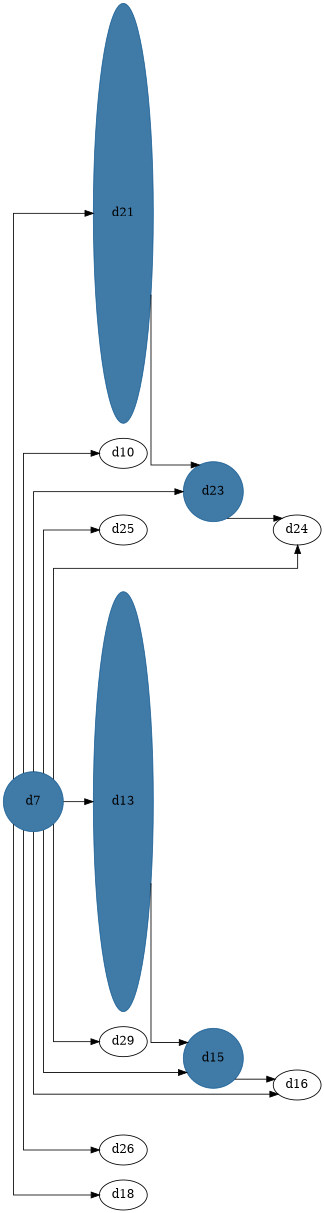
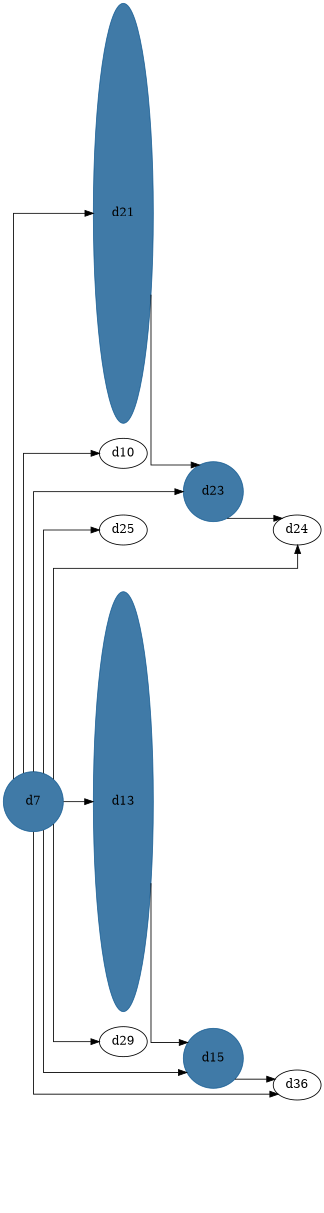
(297, 1085) -> (297, 1085)
(123, 1150) -> none
(123, 1195) -> none
